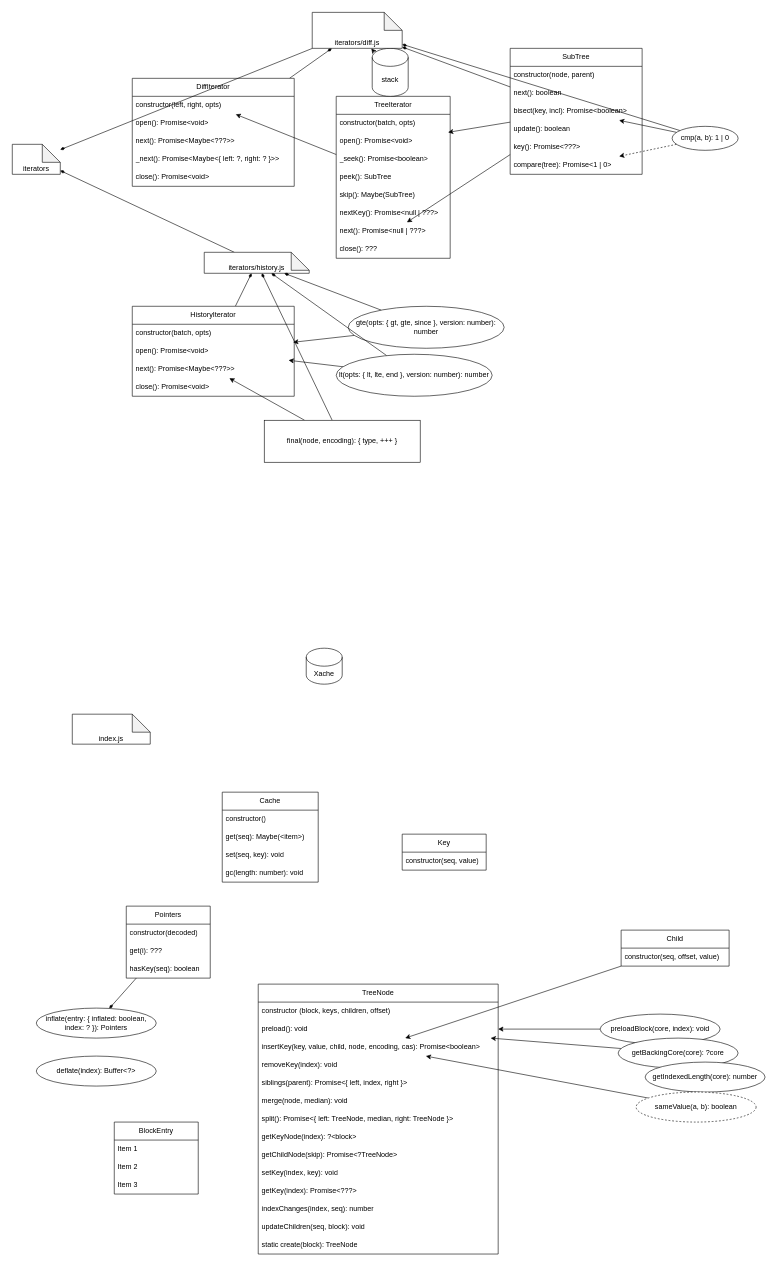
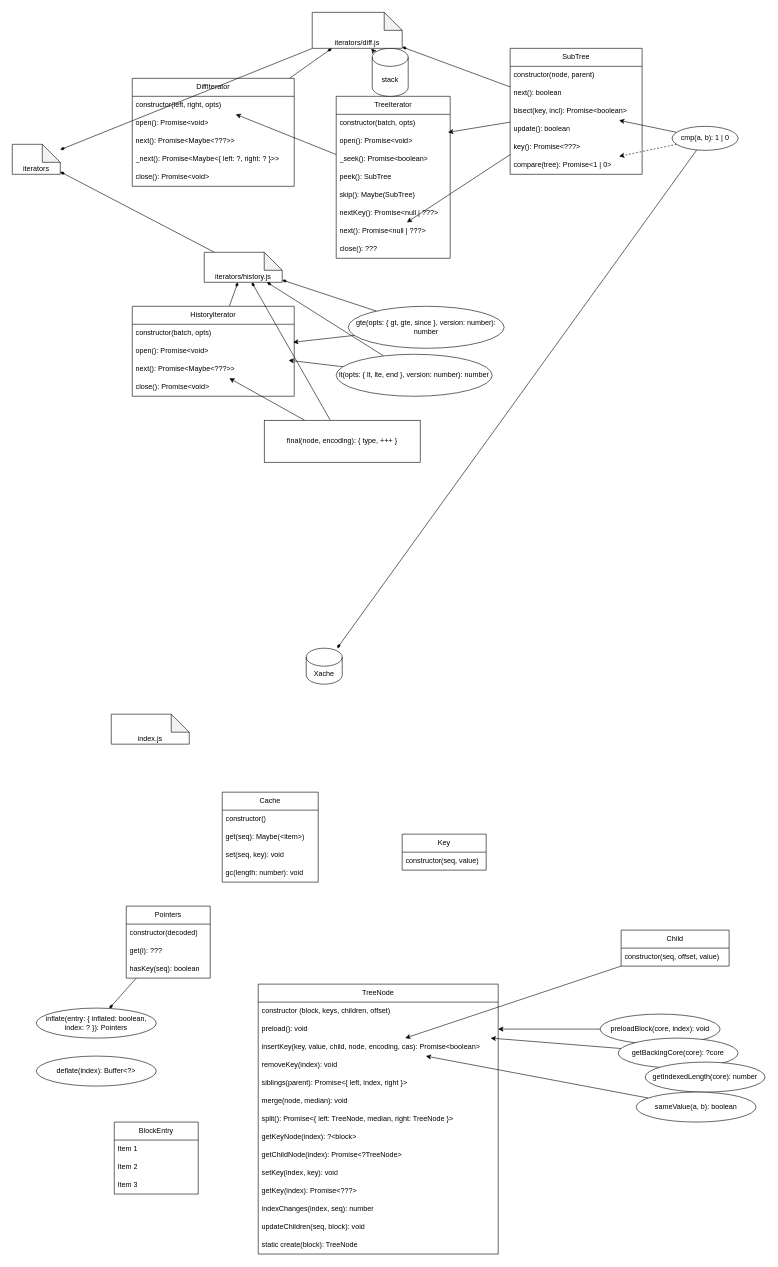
(507, 77) -> (519, 397)
(257, 263) -> (243, 267)
(111, 729) -> (150, 729)
(696, 1107) -> (696, 1107)
(333, 1155) -> (335, 1155)
